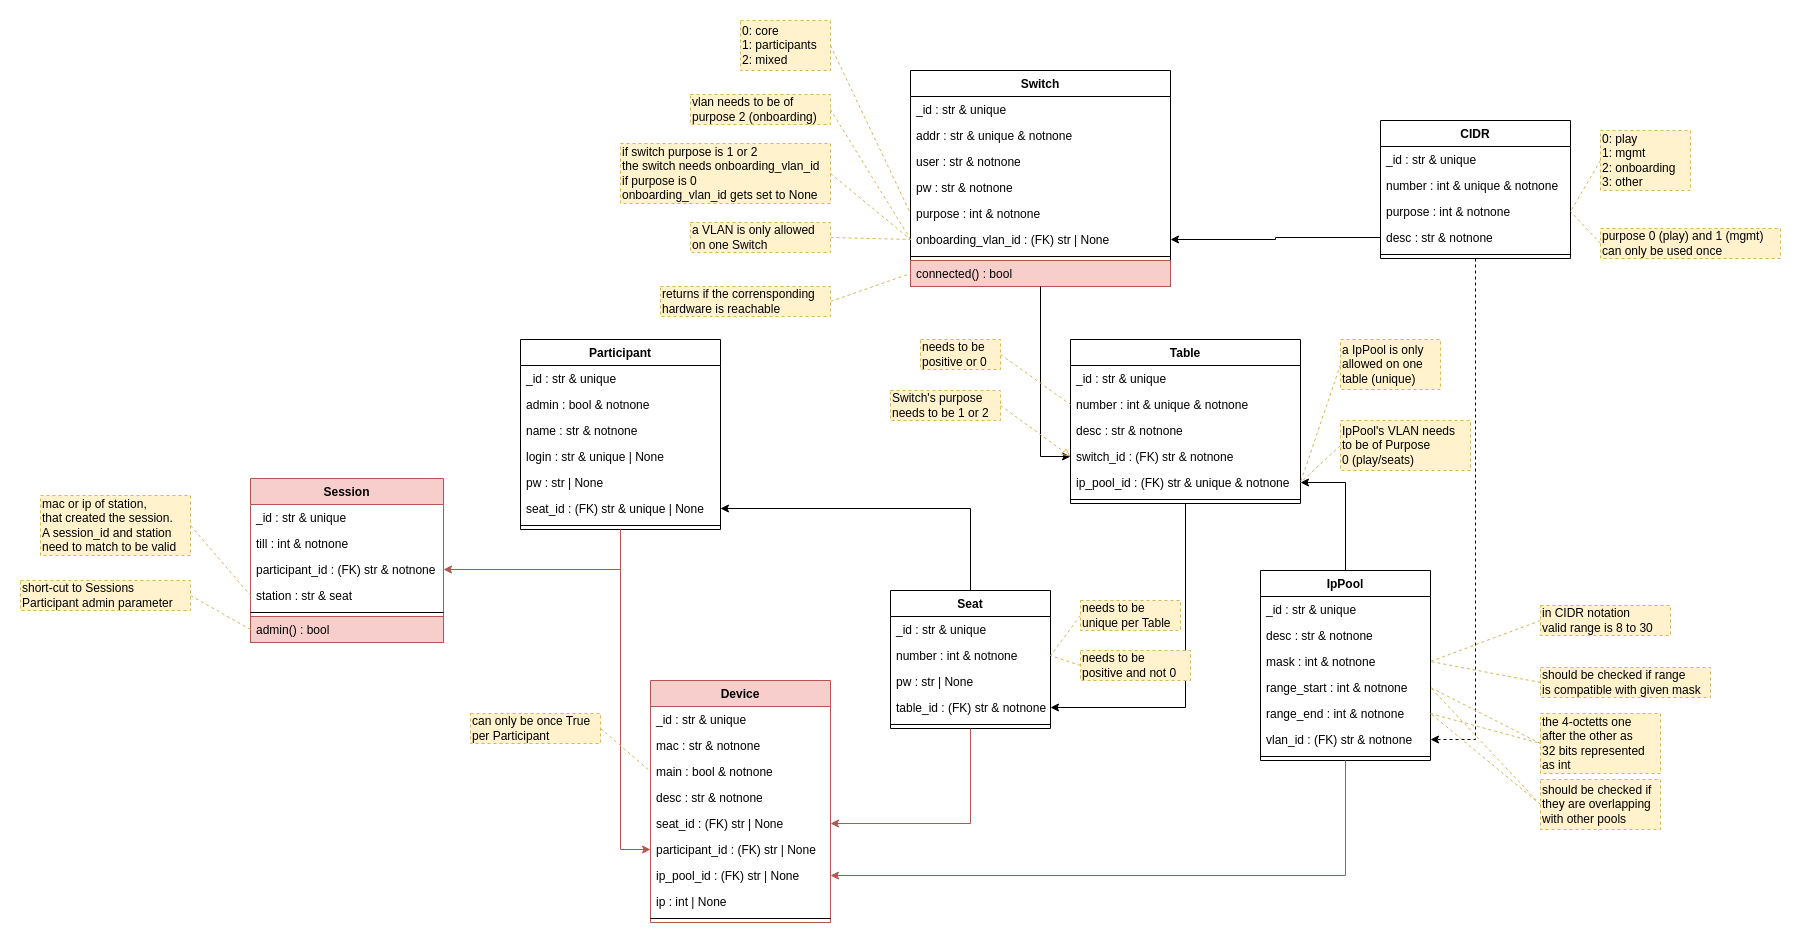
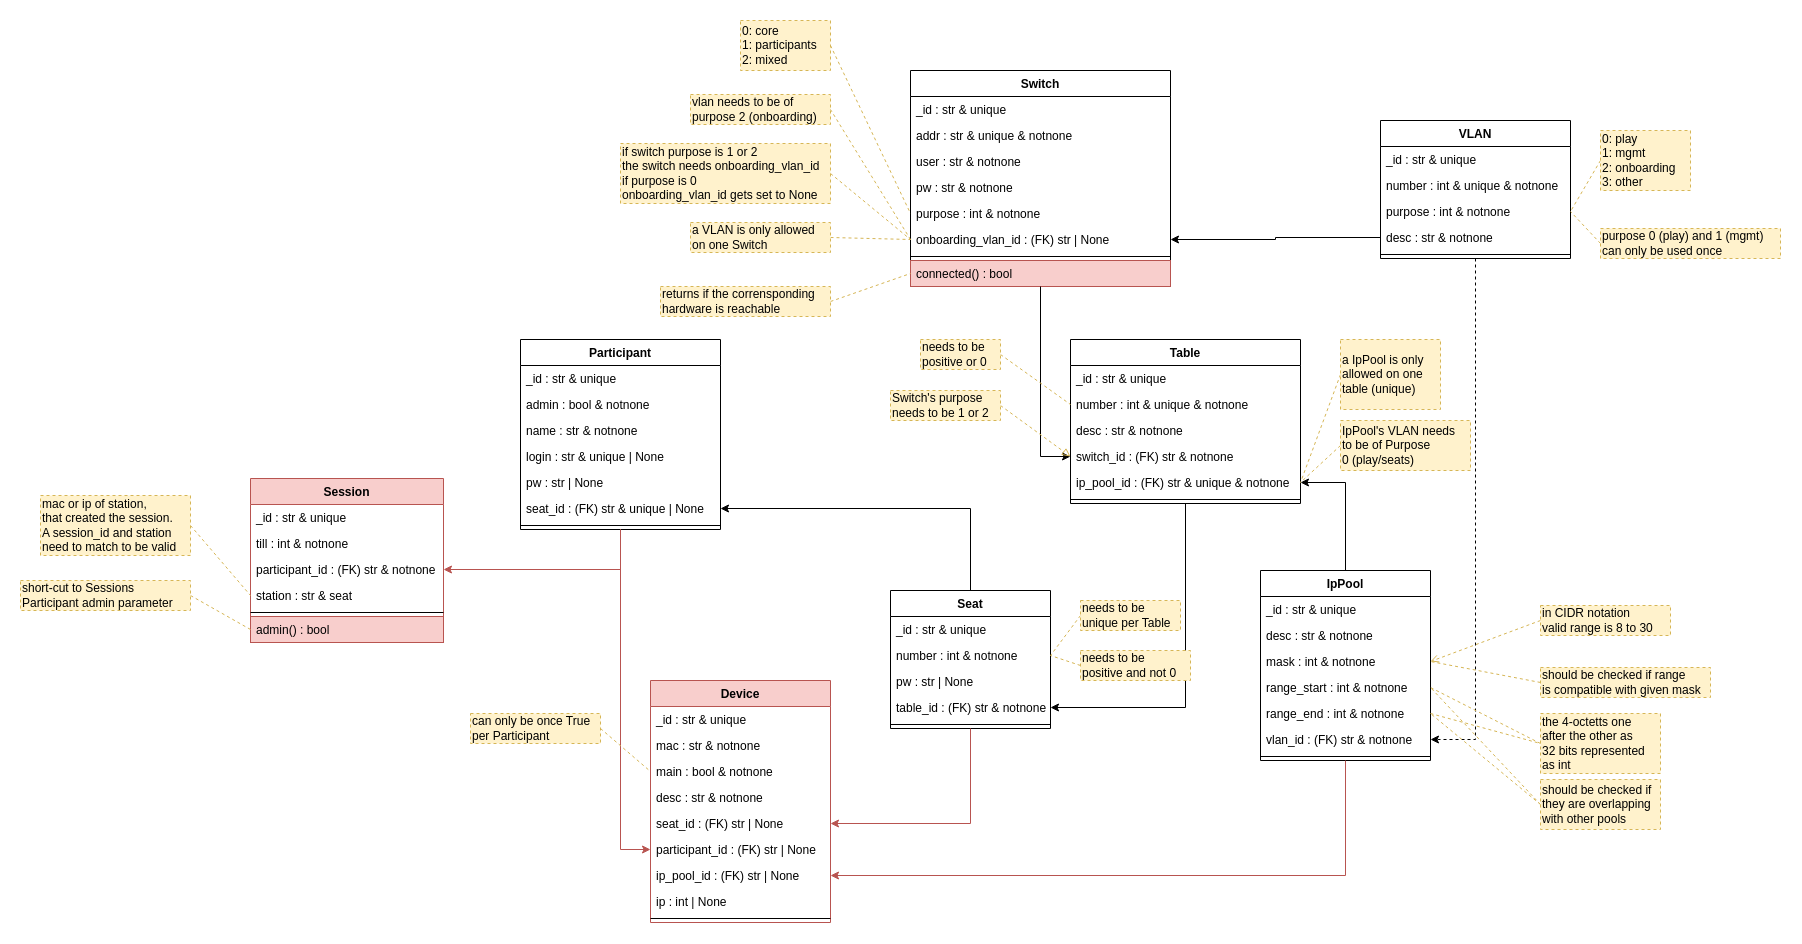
(1475, 134) -> (1475, 134)
(1391, 365) -> (1391, 375)
(1436, 659) -> (1436, 659)
